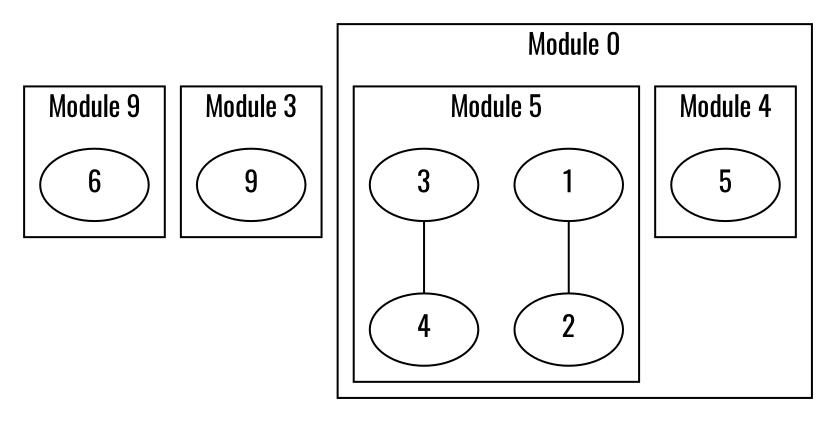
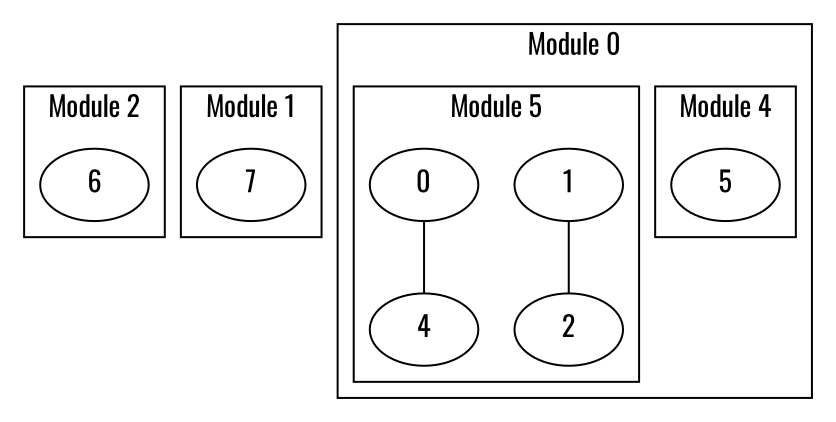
(94, 110) -> (94, 110)
(251, 110) -> (251, 110)
(251, 185) -> (251, 185)
(424, 185) -> (424, 185)
